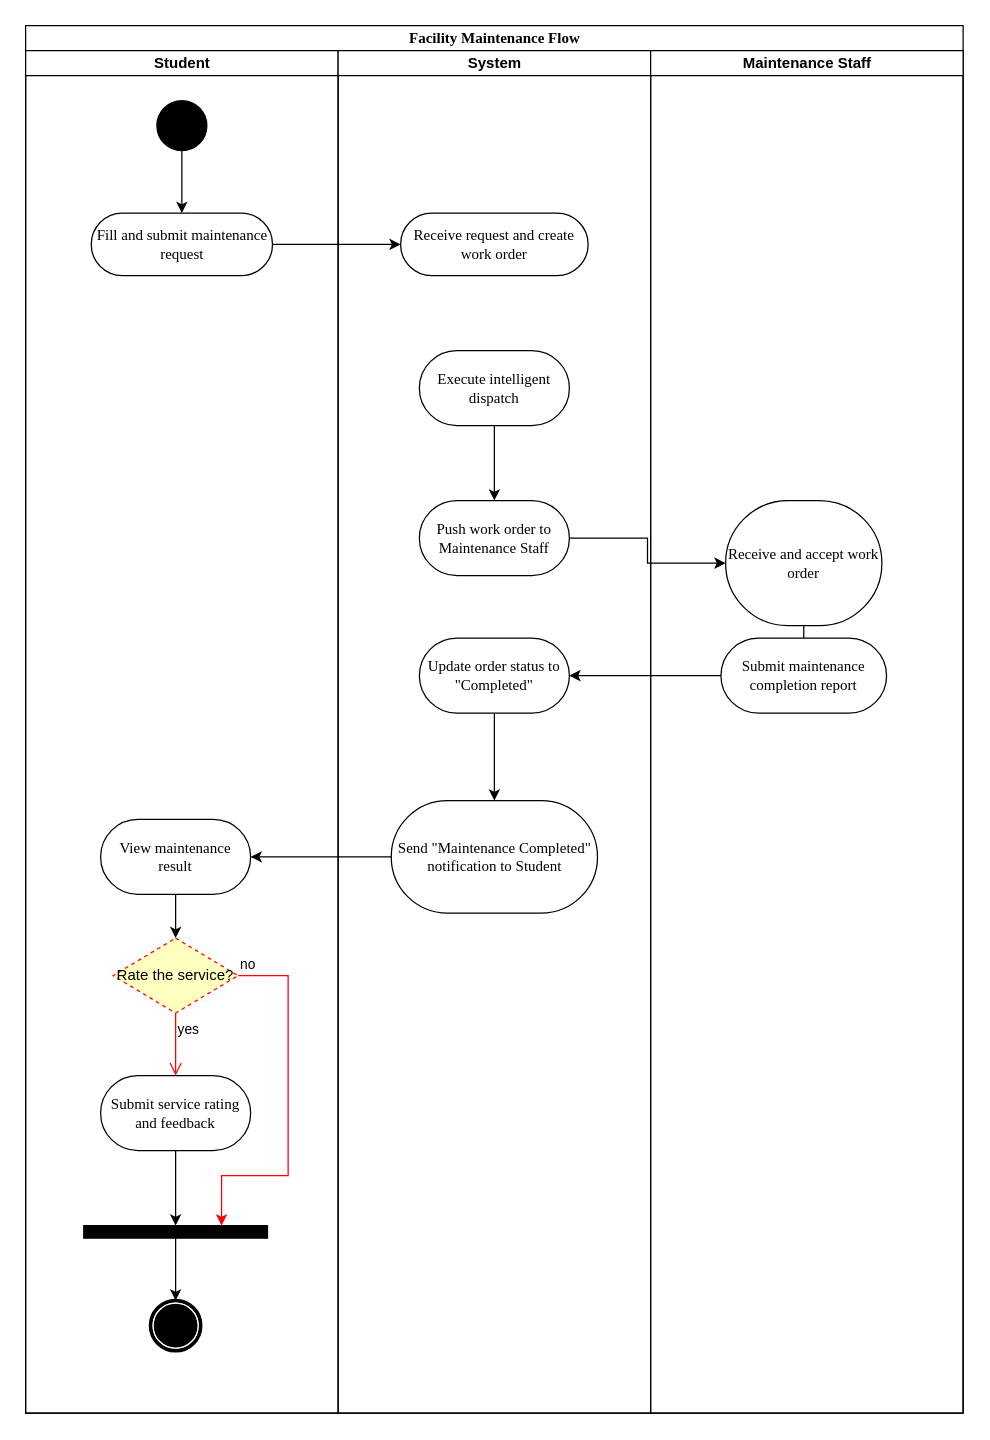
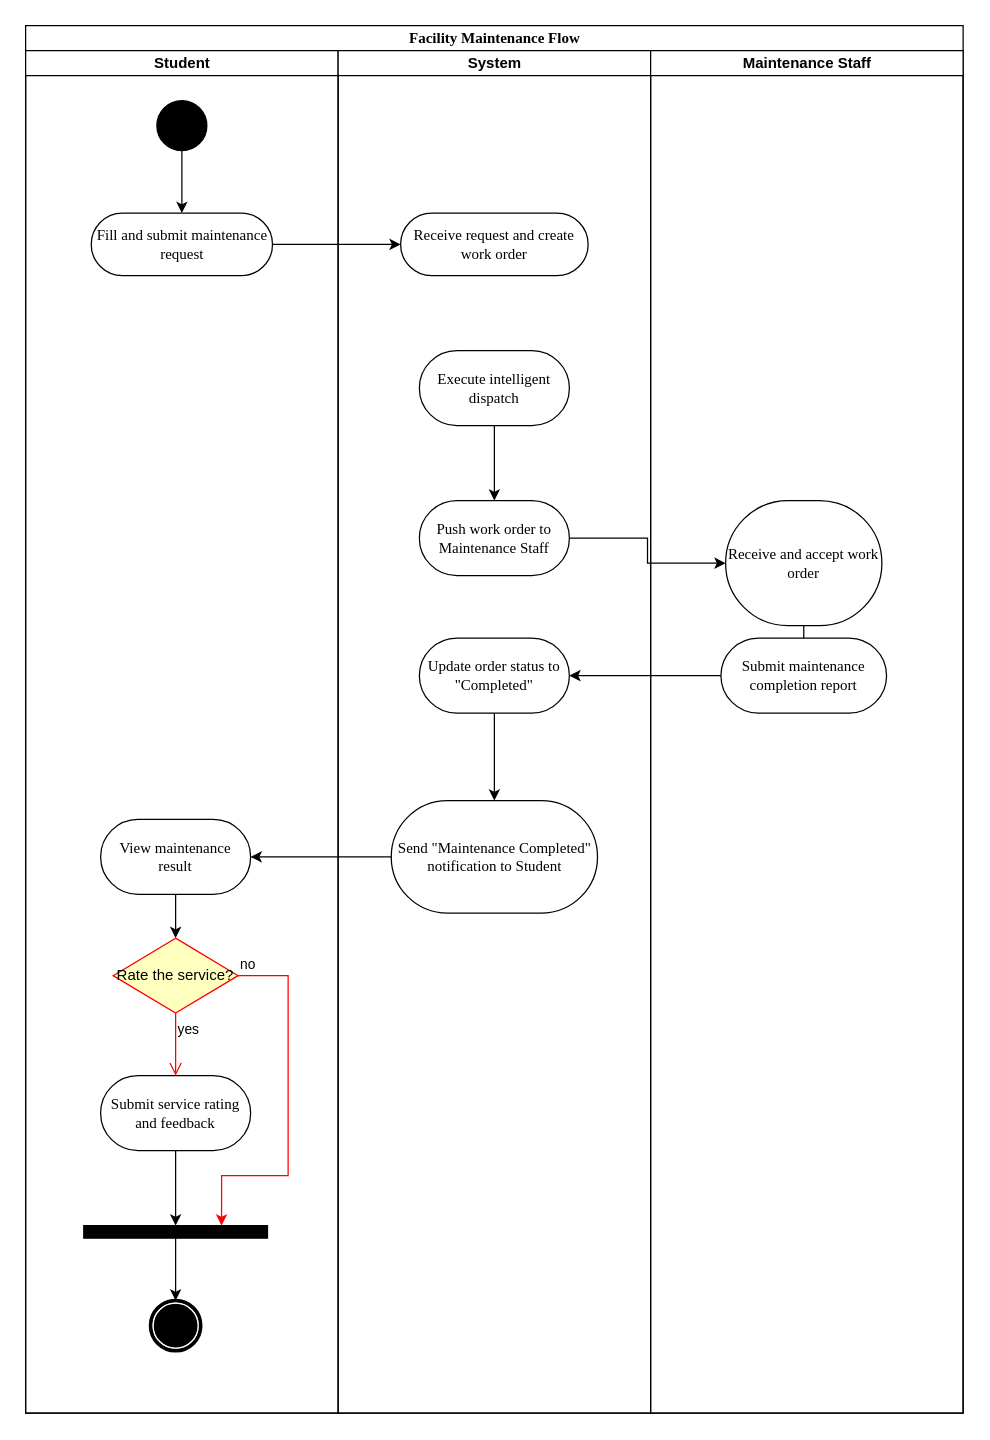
(176, 976) -> (176, 976)
